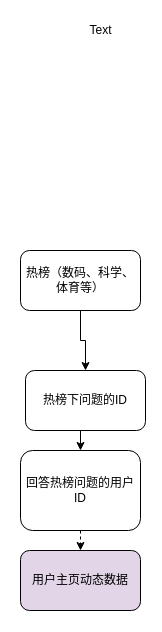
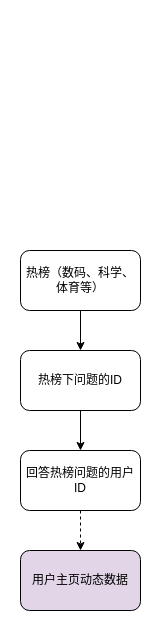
(101, 31) -> none
(86, 401) -> (81, 381)
(81, 491) -> (81, 481)
